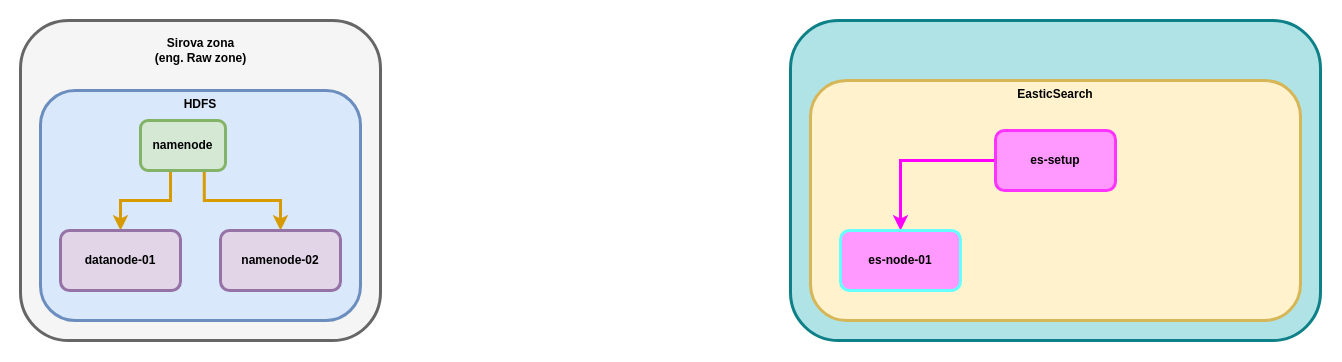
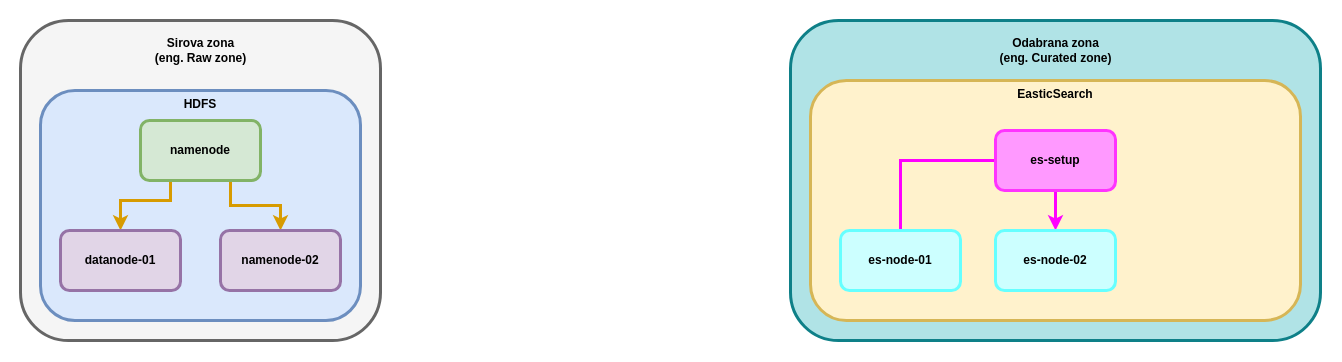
none -> (1056, 51)
(183, 146) -> (201, 151)
none -> (1056, 205)
(901, 218) -> (901, 223)
(901, 261) -> (901, 261)
none -> (1056, 261)
